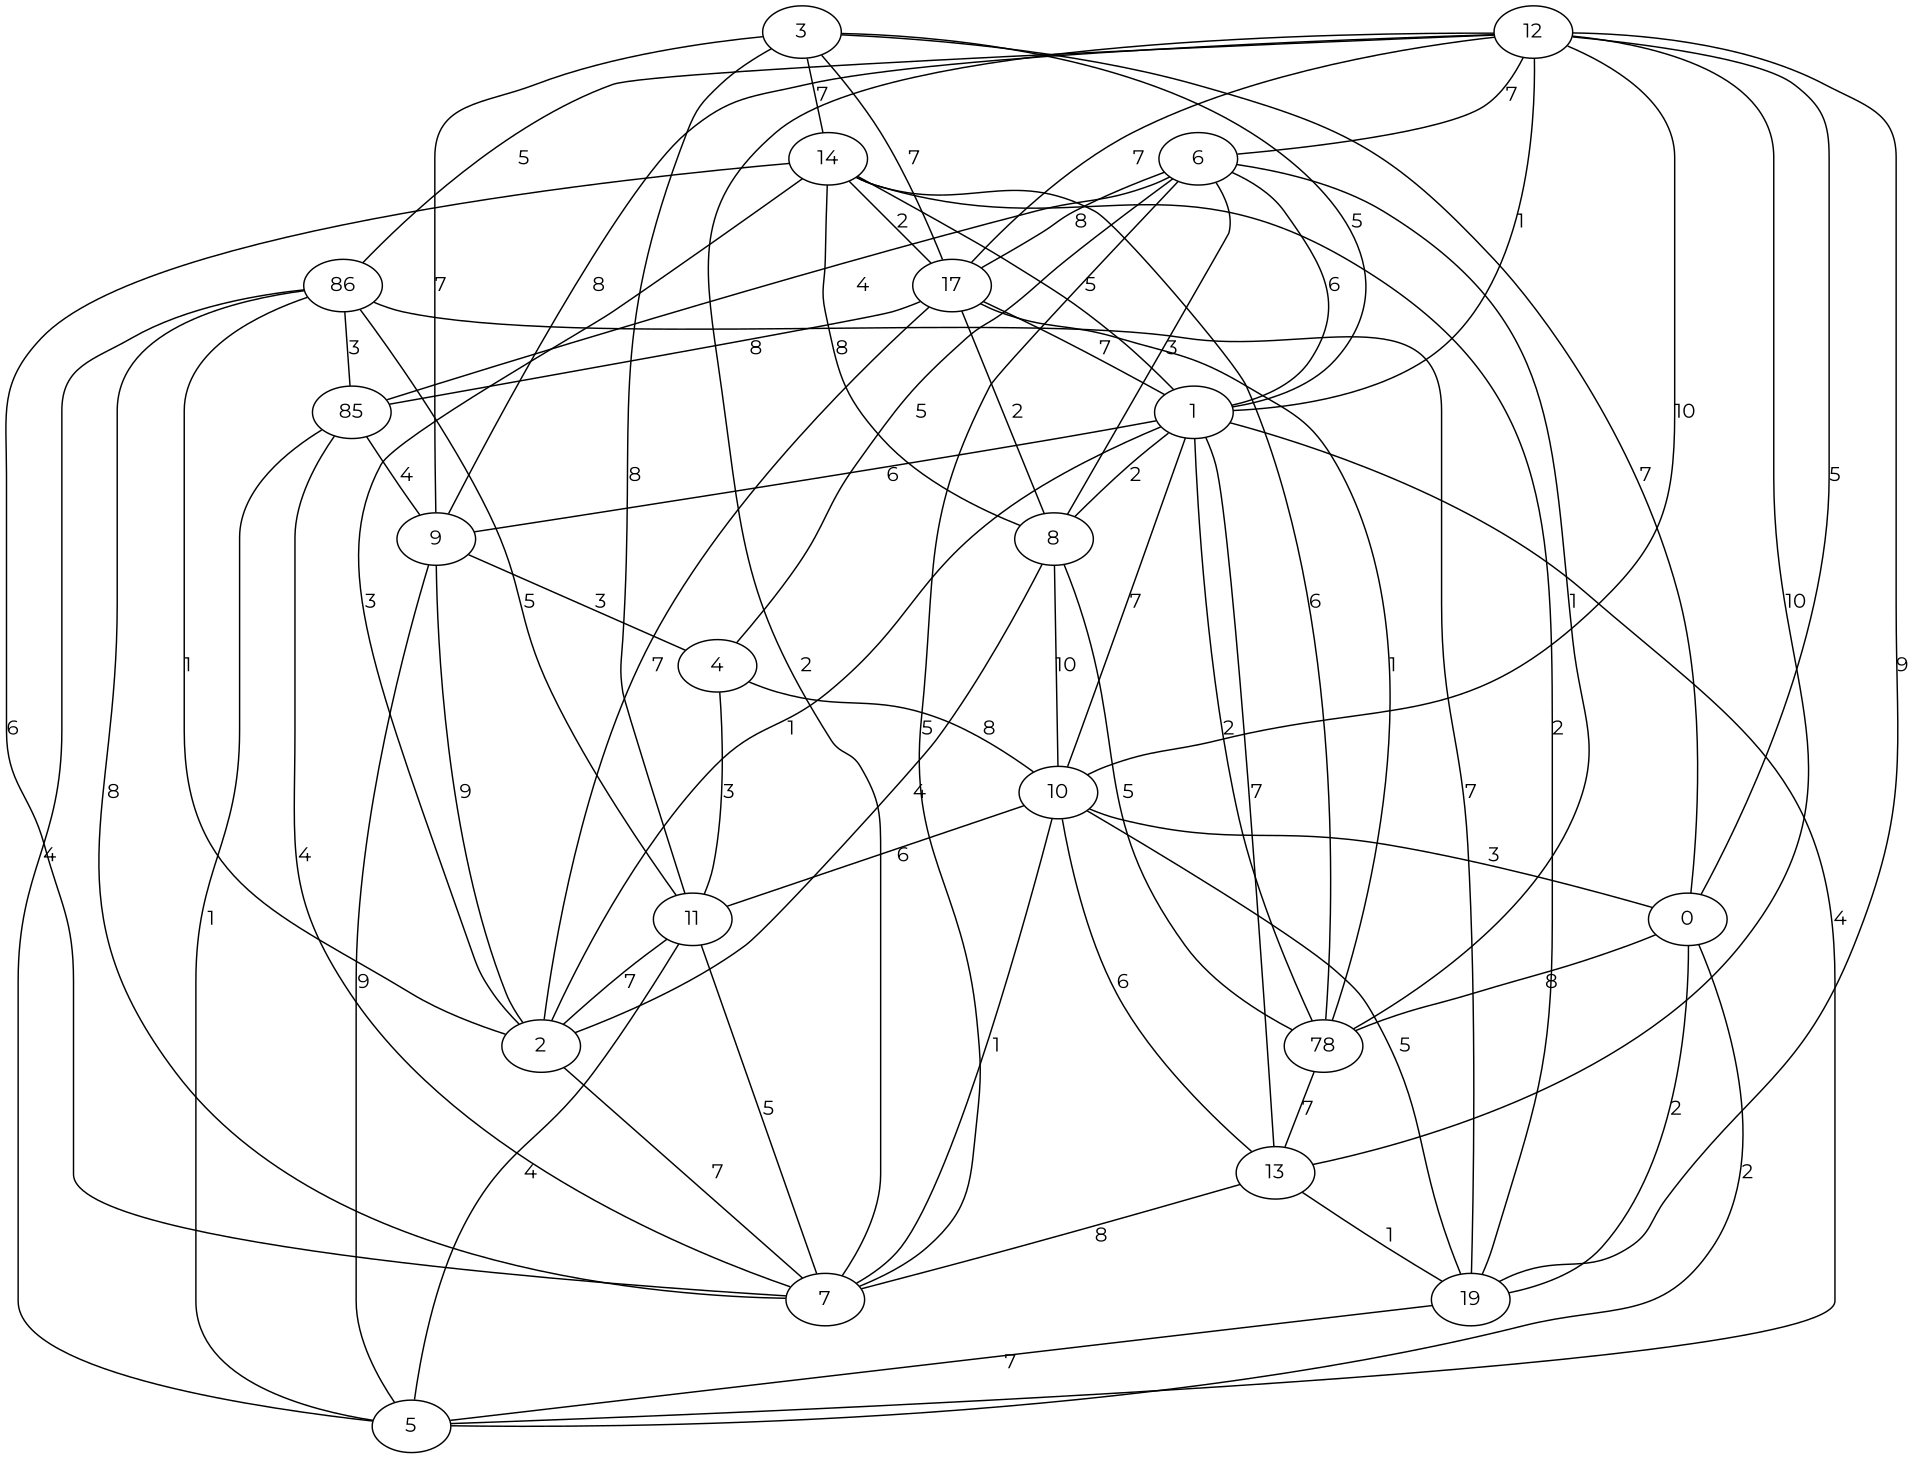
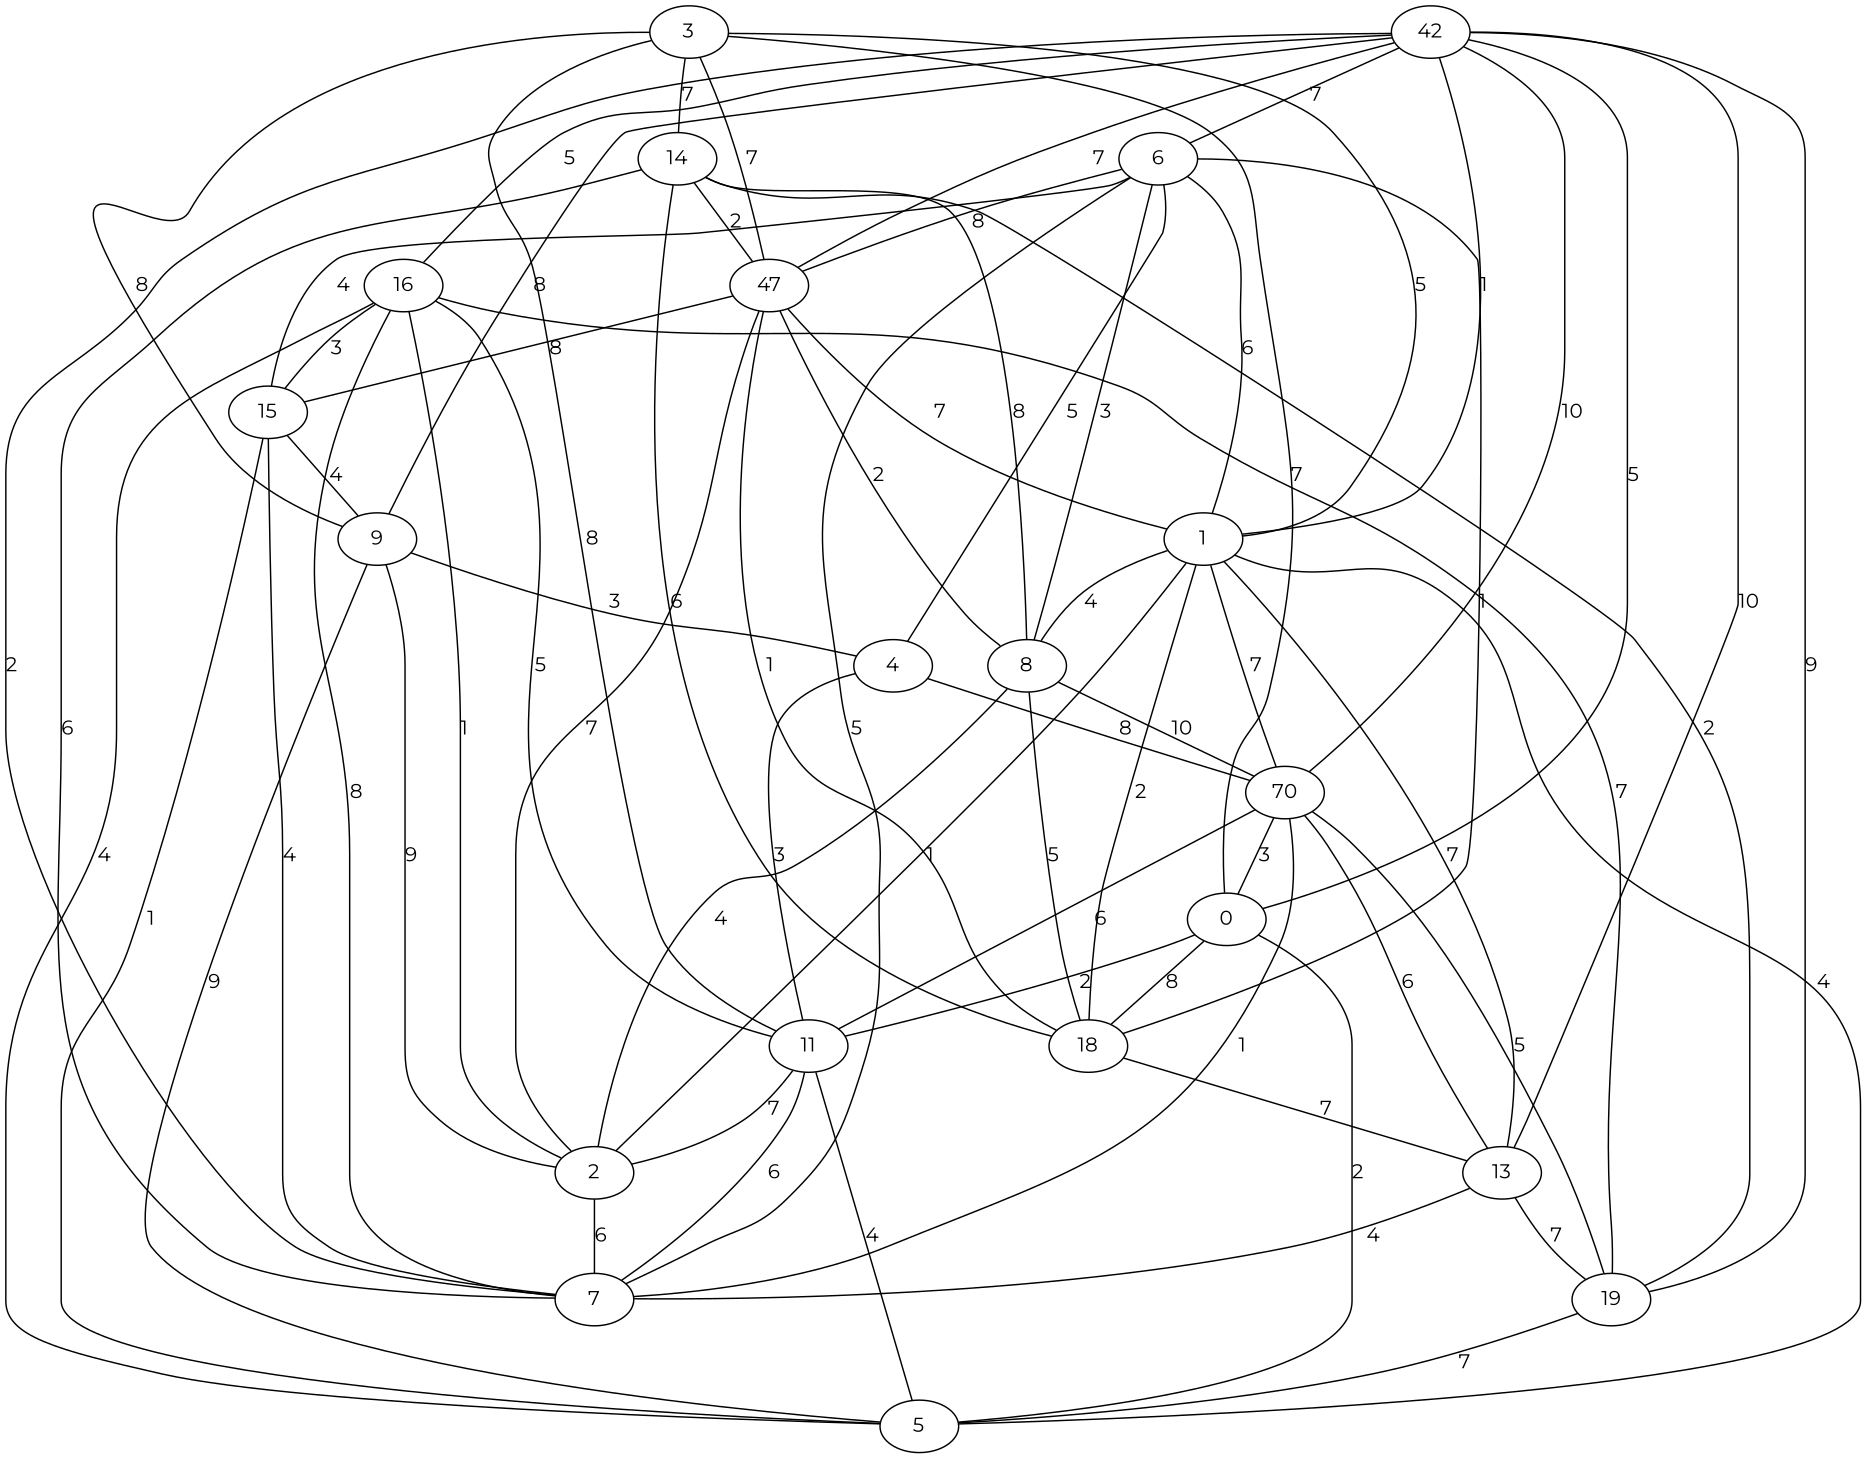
(1533, 32) -> (1431, 32)
(1024, 271) -> none
(343, 286) -> (404, 286)
(441, 286) -> (143, 286)
(952, 286) -> (769, 286)
(352, 412) -> (268, 412)
(1136, 476) -> (1091, 602)
(815, 478) -> none
(365, 504) -> none
(1058, 793) -> (1285, 793)
(1324, 1046) -> (1088, 1046)
(769, 1109) -> (774, 1173)
(1655, 1155) -> (1021, 990)
(718, 1173) -> (601, 1236)
(1102, 1236) -> (1374, 1236)
(1391, 1236) -> (1557, 1236)
